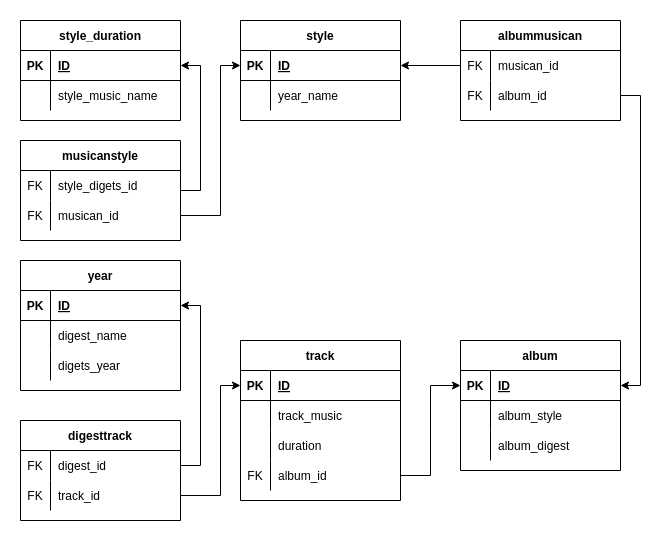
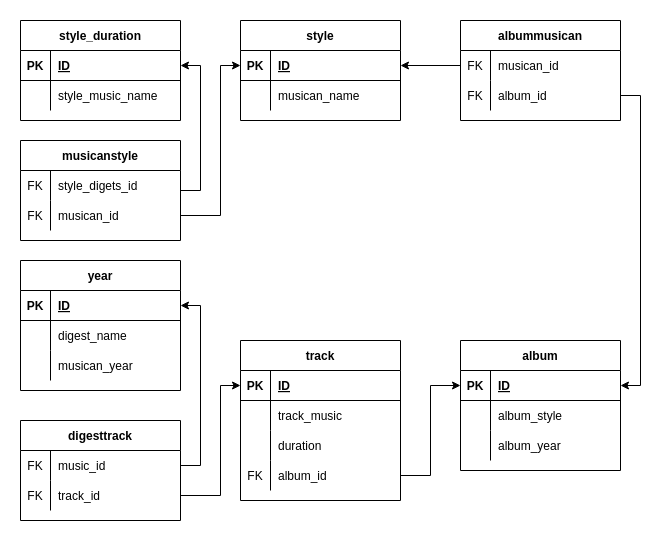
(308, 96) -> (317, 96)
(93, 366) -> (97, 366)
(535, 446) -> (530, 446)
(85, 466) -> (82, 466)
